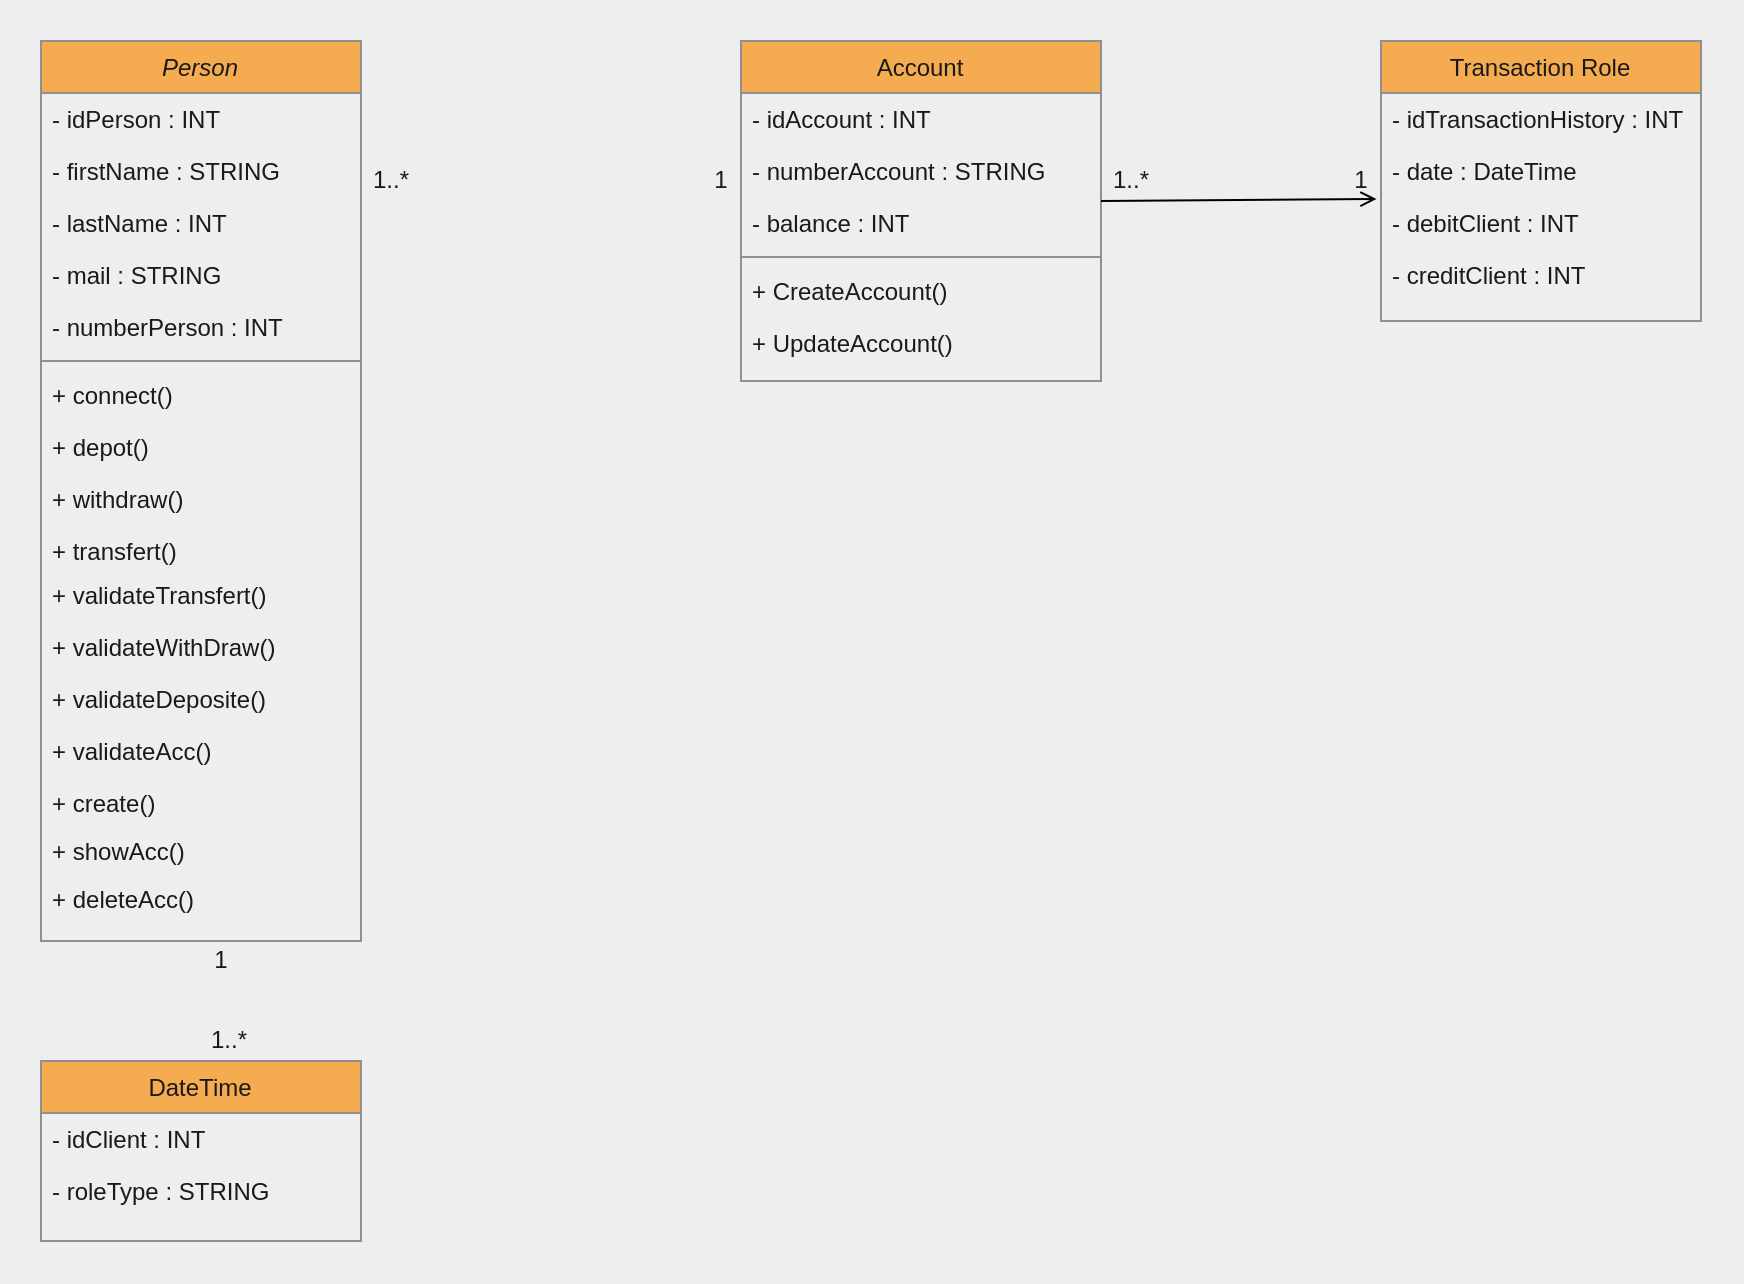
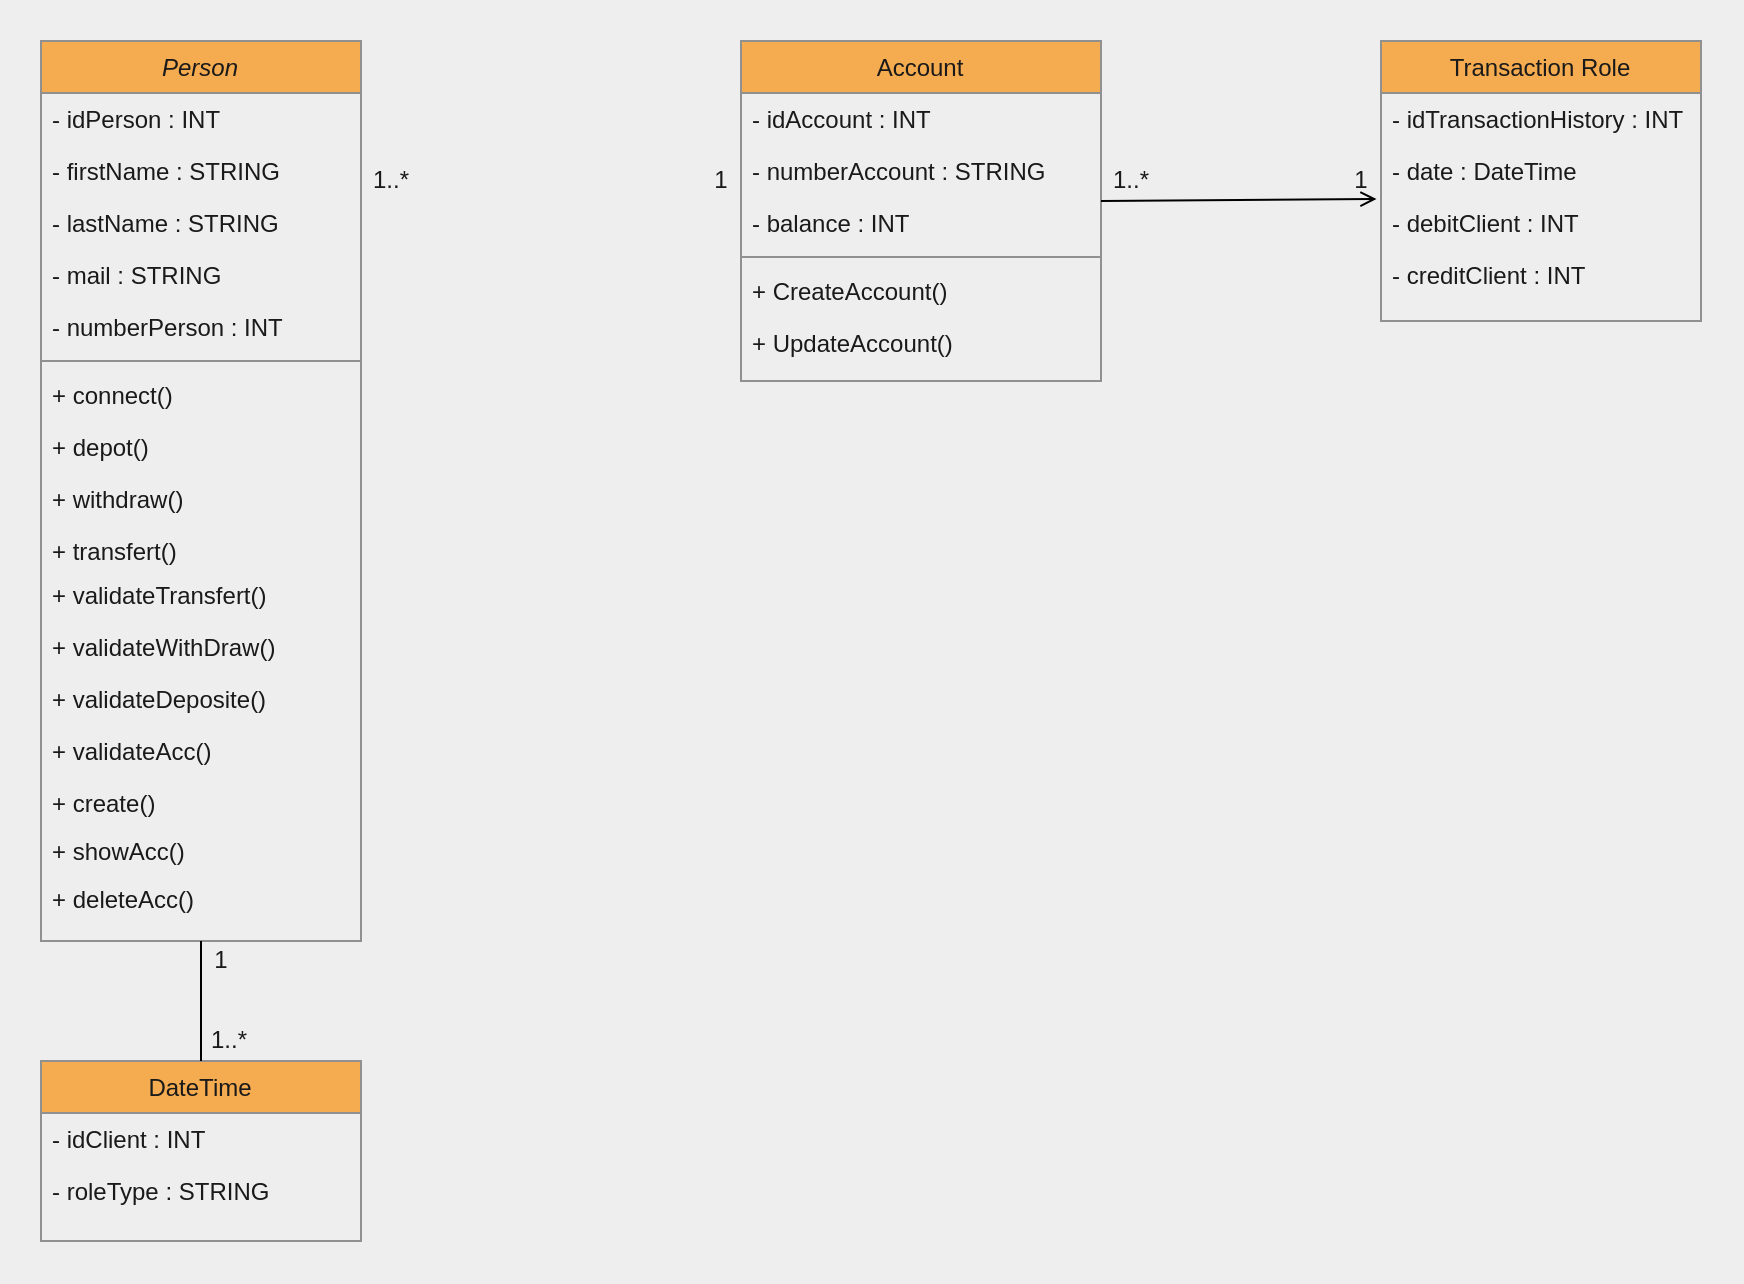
(150, 224) -> (170, 224)
none -> (201, 1003)
